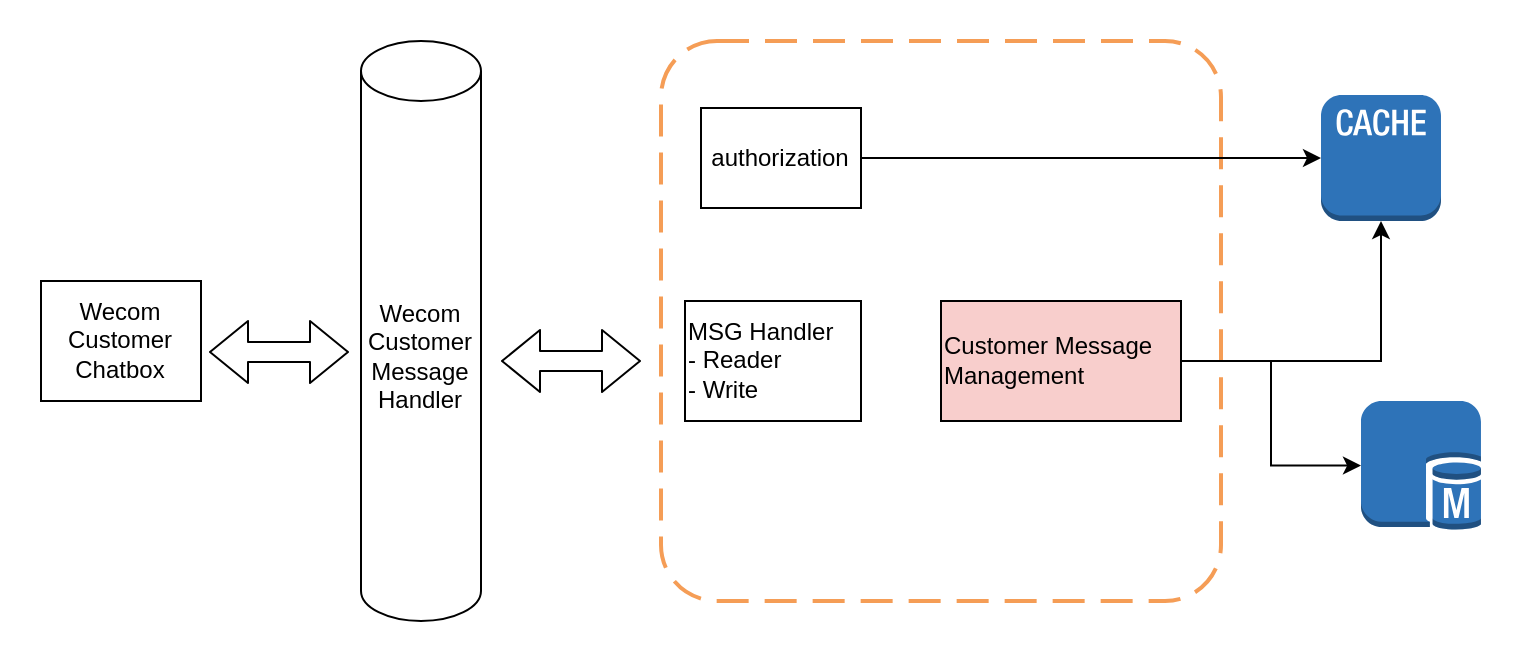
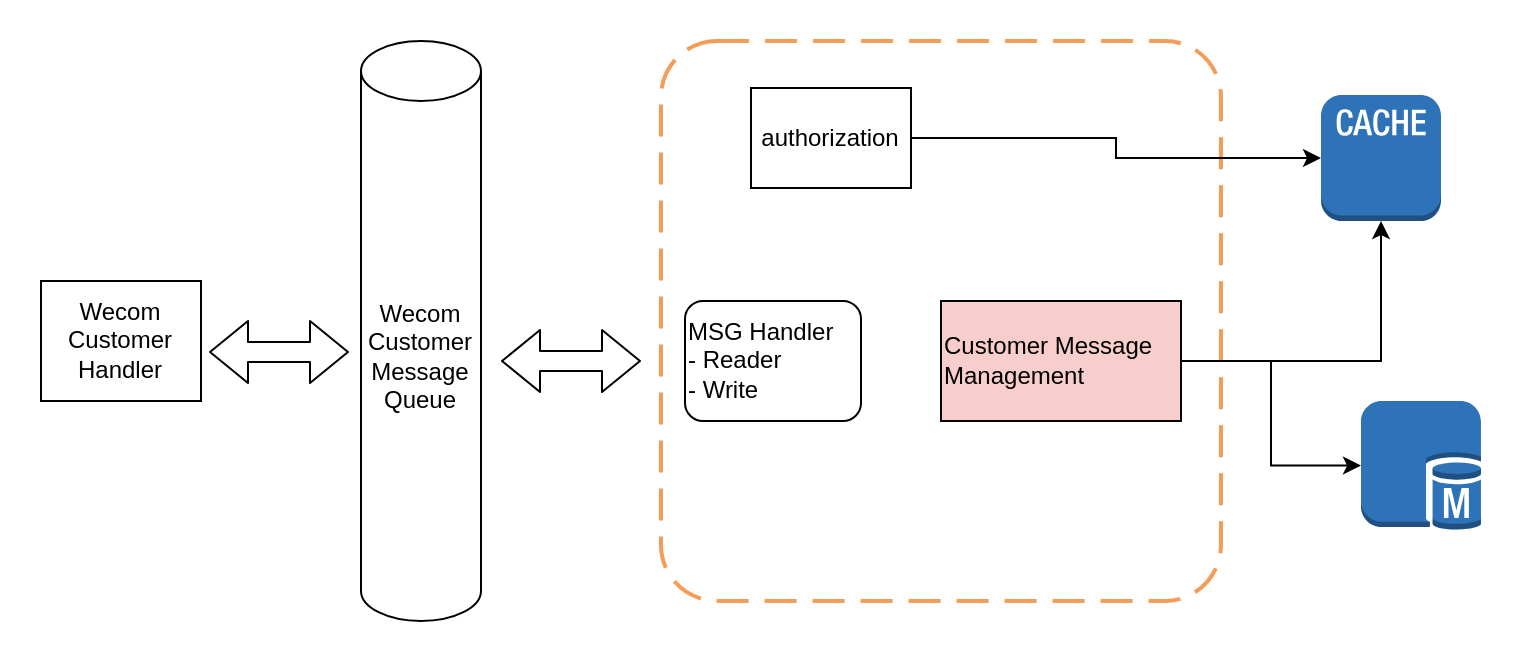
(781, 158) -> (831, 138)
(121, 341) -> (121, 341)
(421, 357) -> (421, 357)
(773, 361) -> (773, 361)
